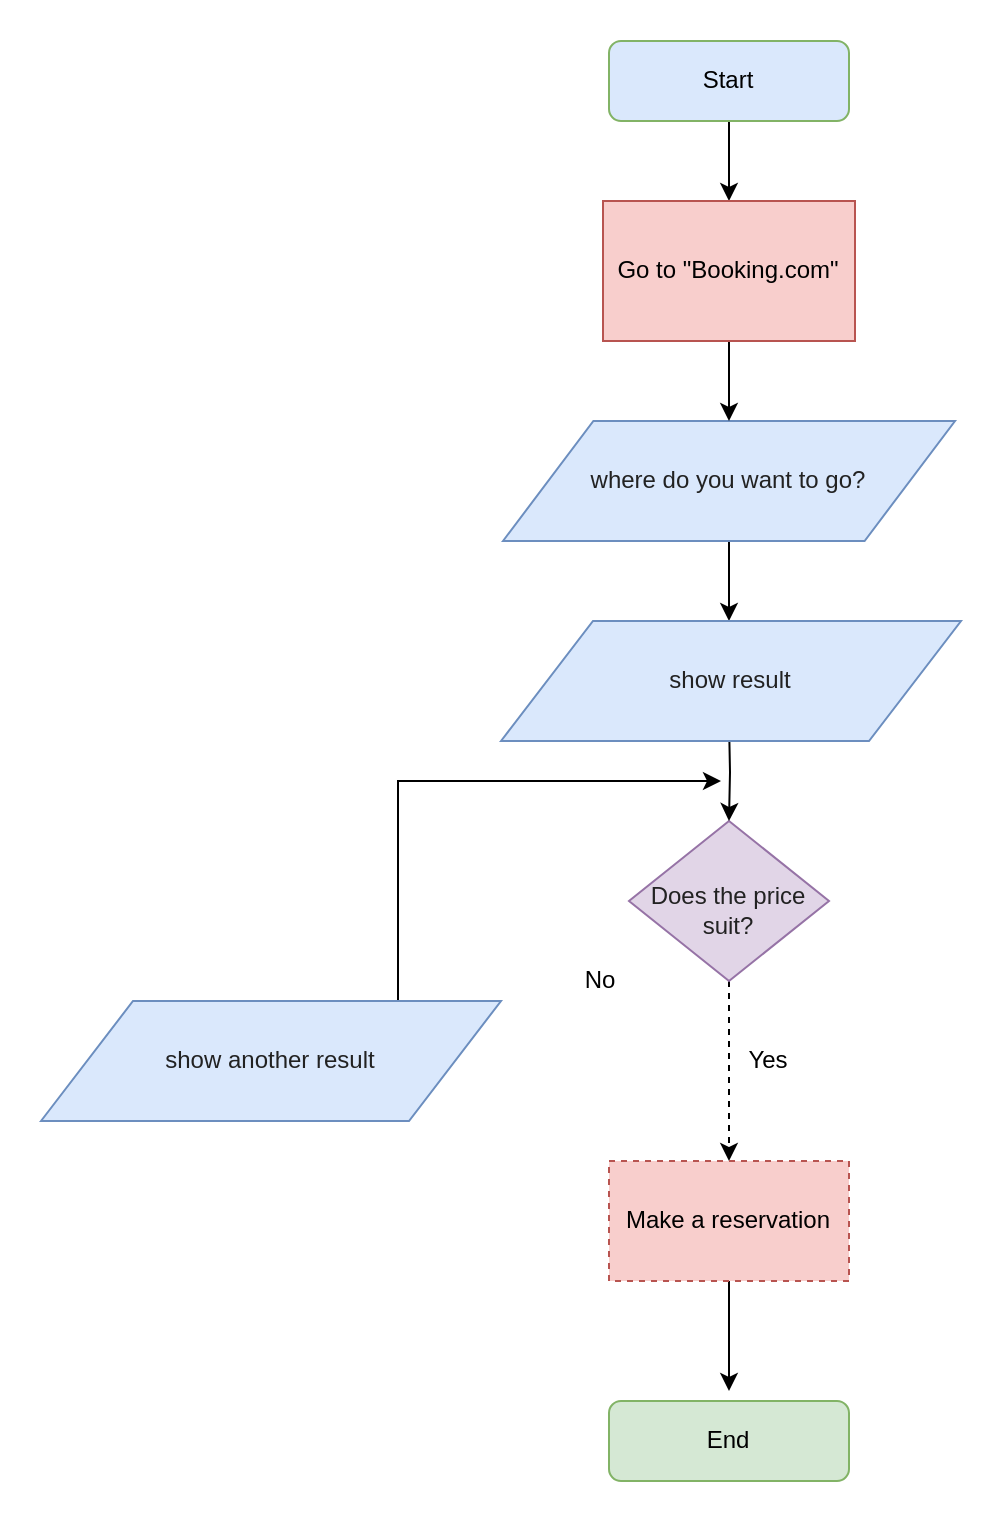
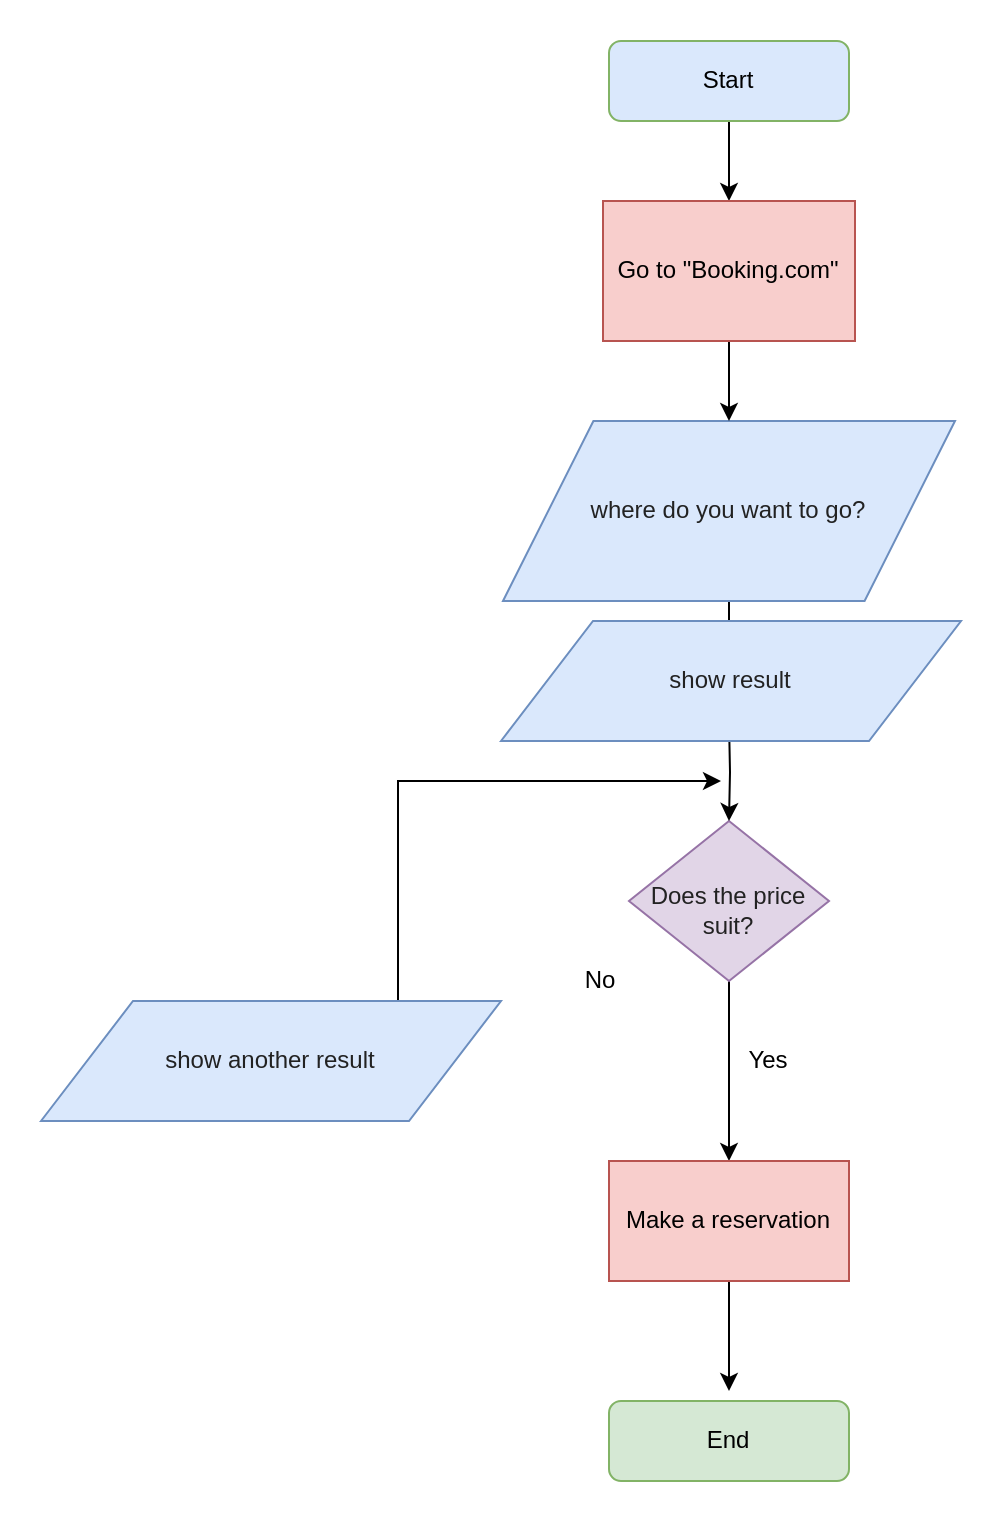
(729, 481) -> (729, 511)
(729, 1066) -> (729, 1066)
(729, 1221) -> (729, 1221)
